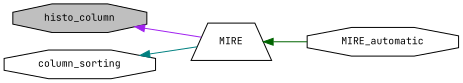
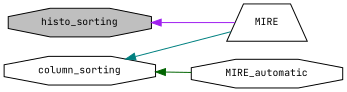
(80, 18) -> (80, 23)
(290, 42) -> (178, 72)
